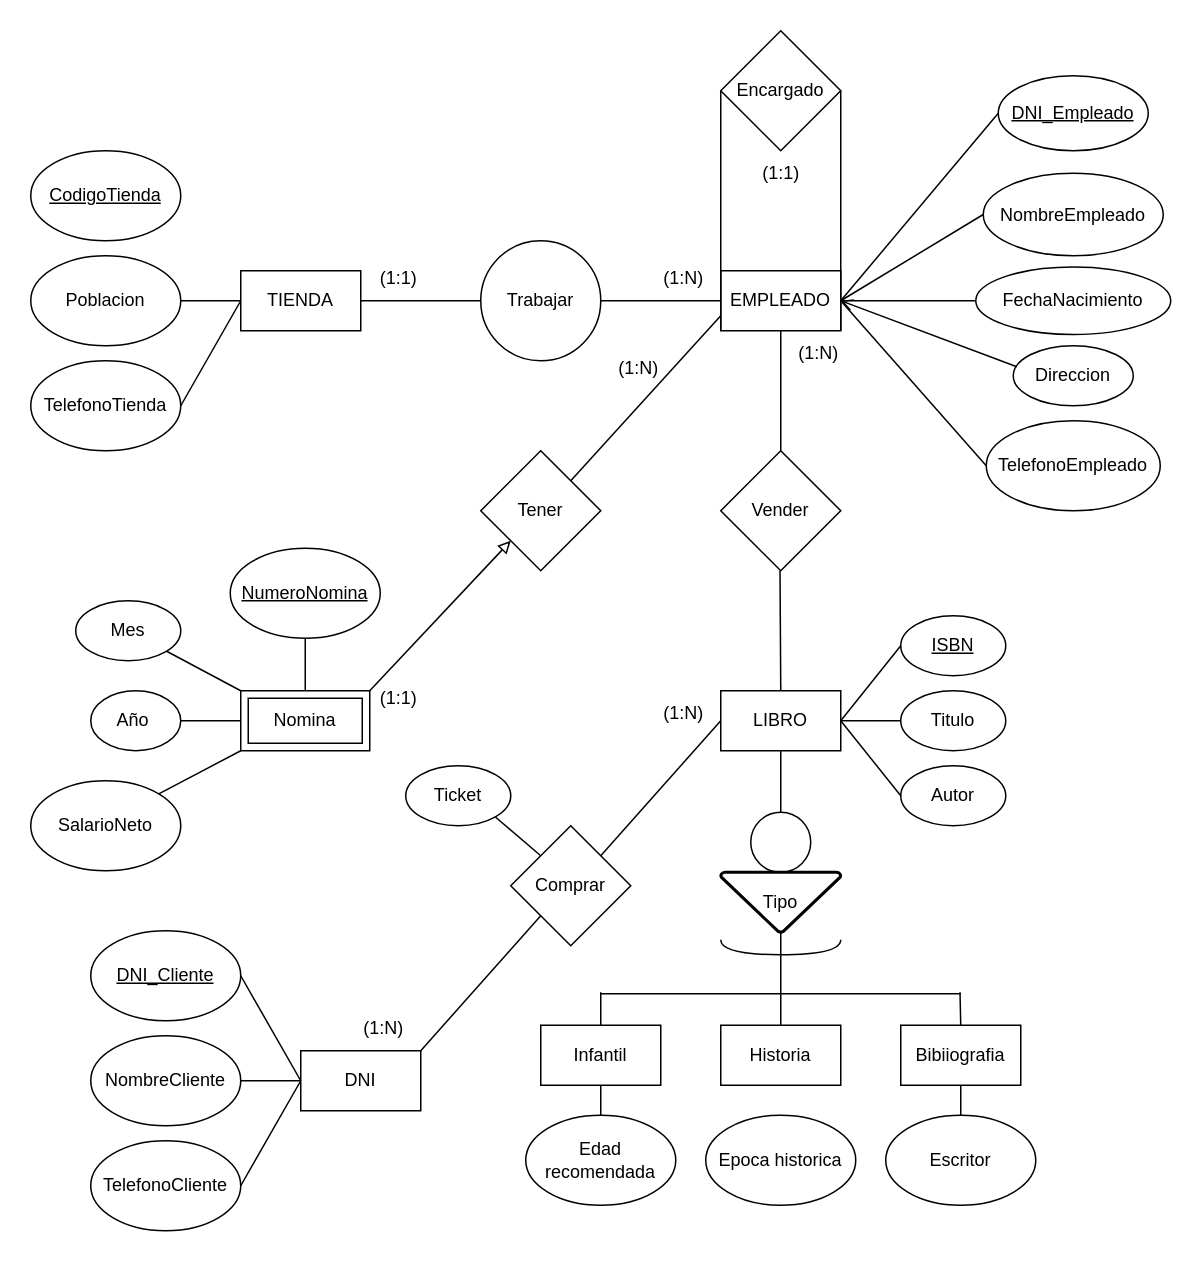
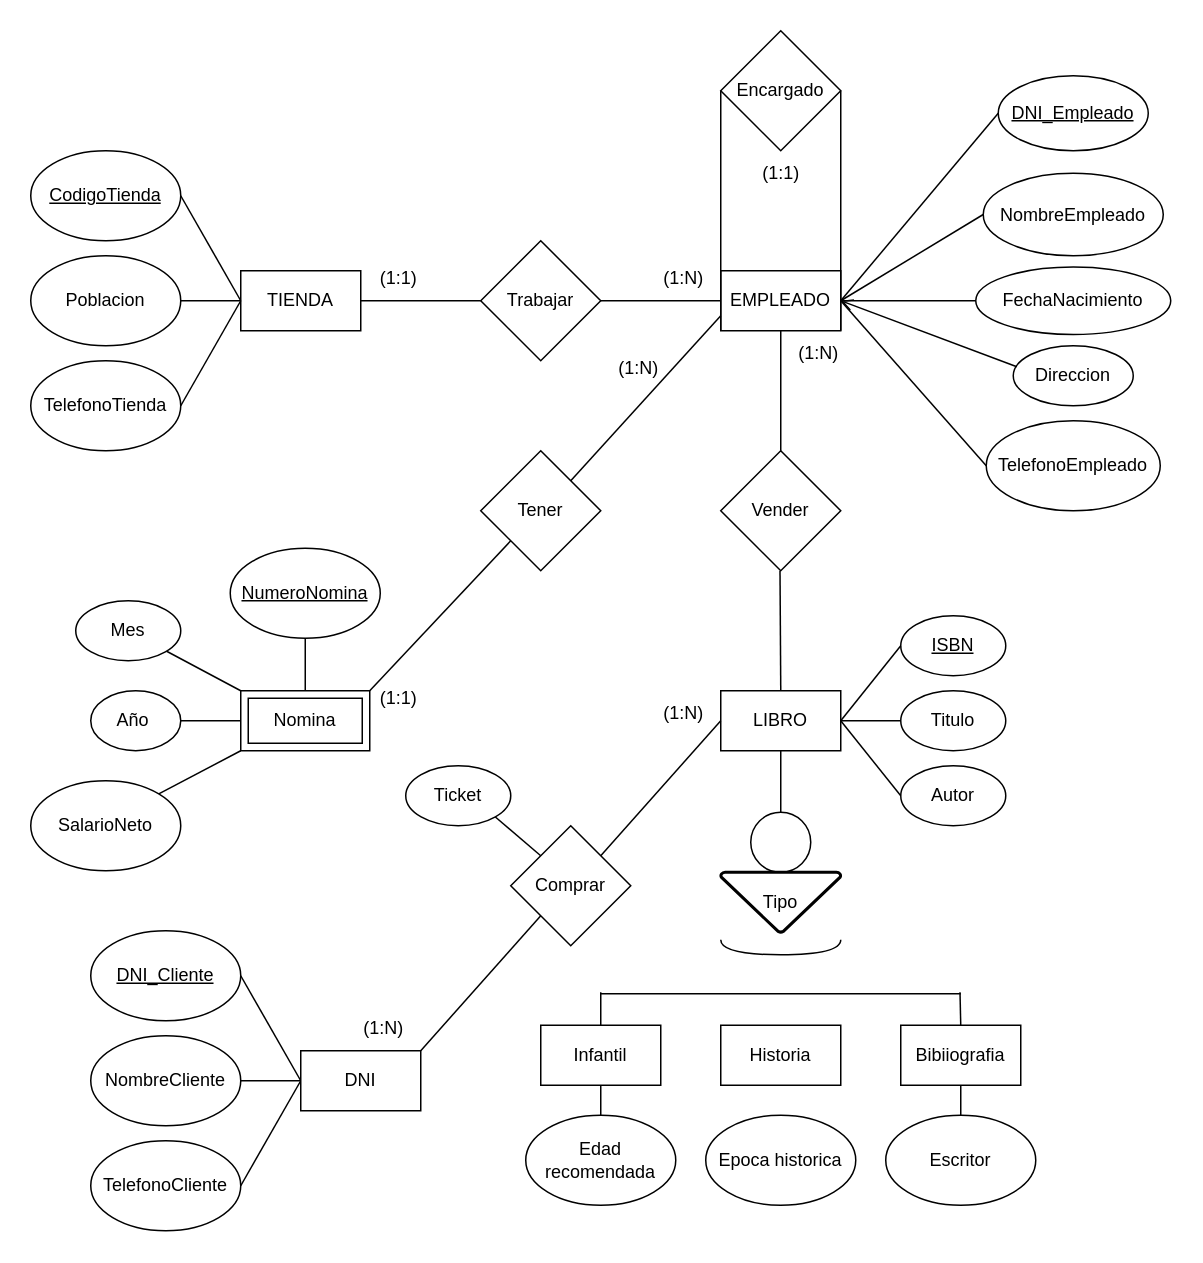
none -> (210, 247)
(541, 301) -> (541, 301)
(502, 550) -> (506, 546)
(781, 961) -> none
